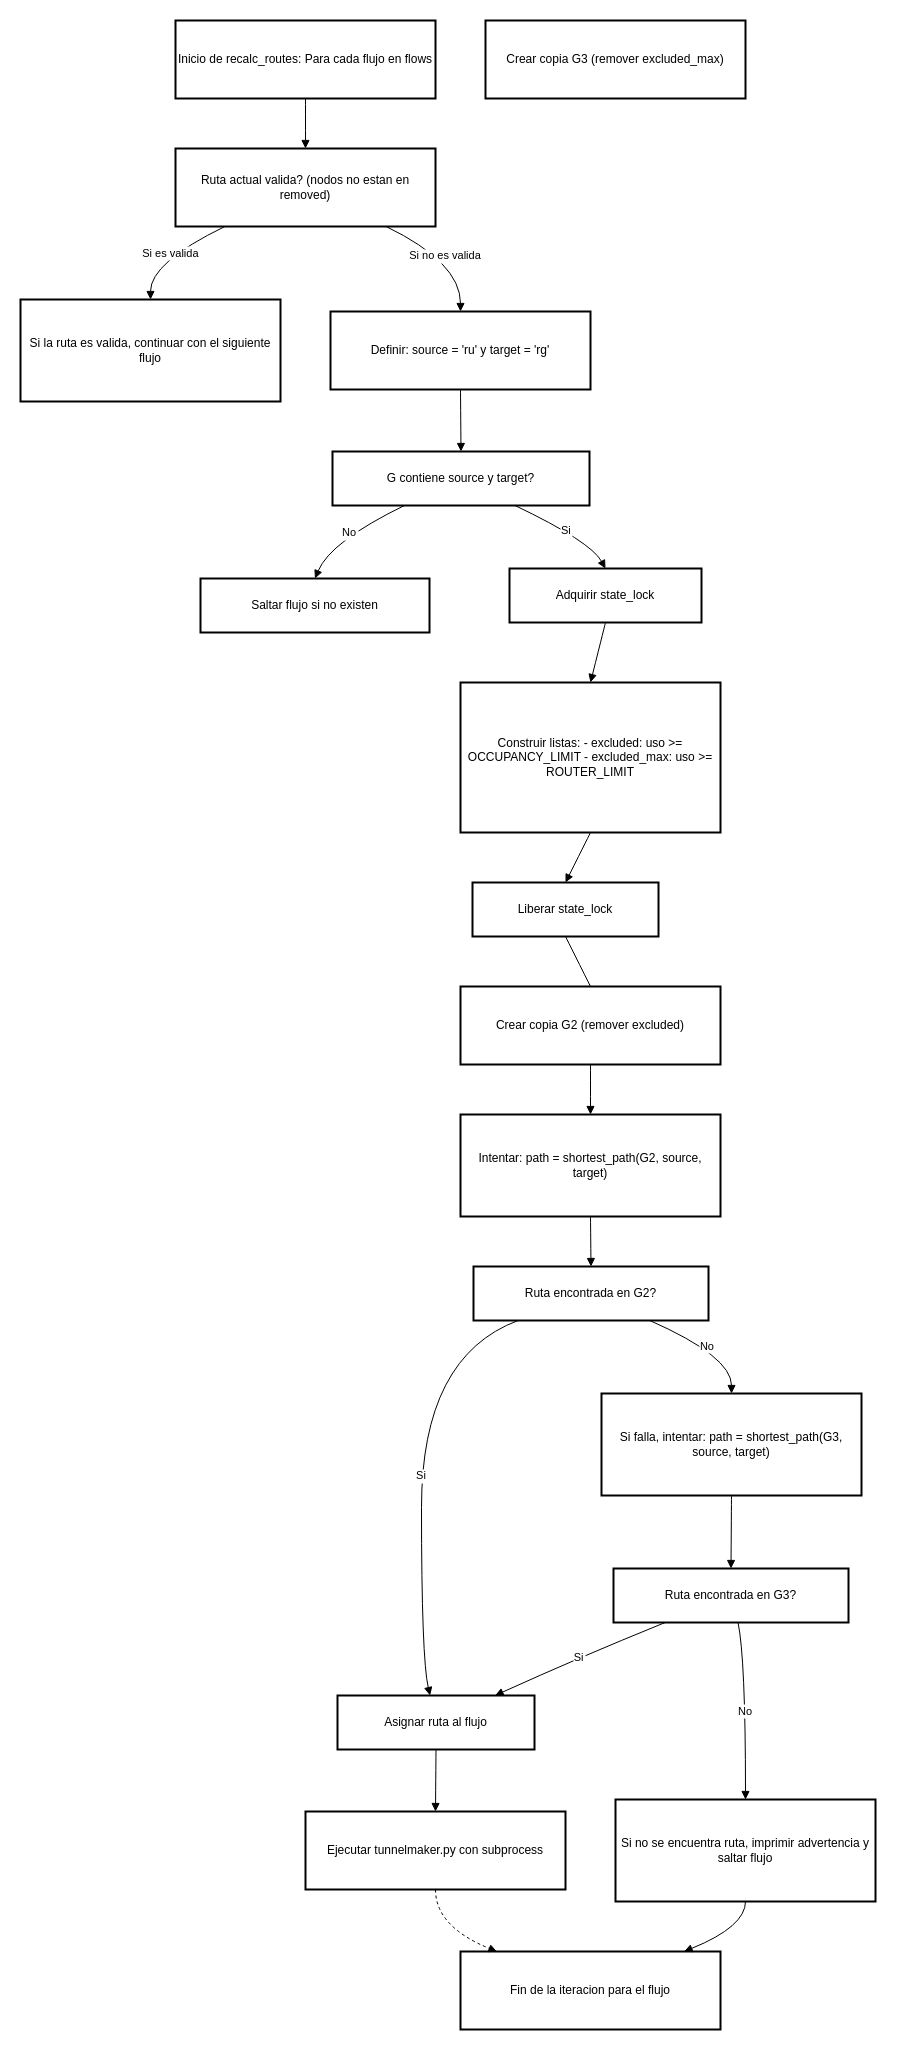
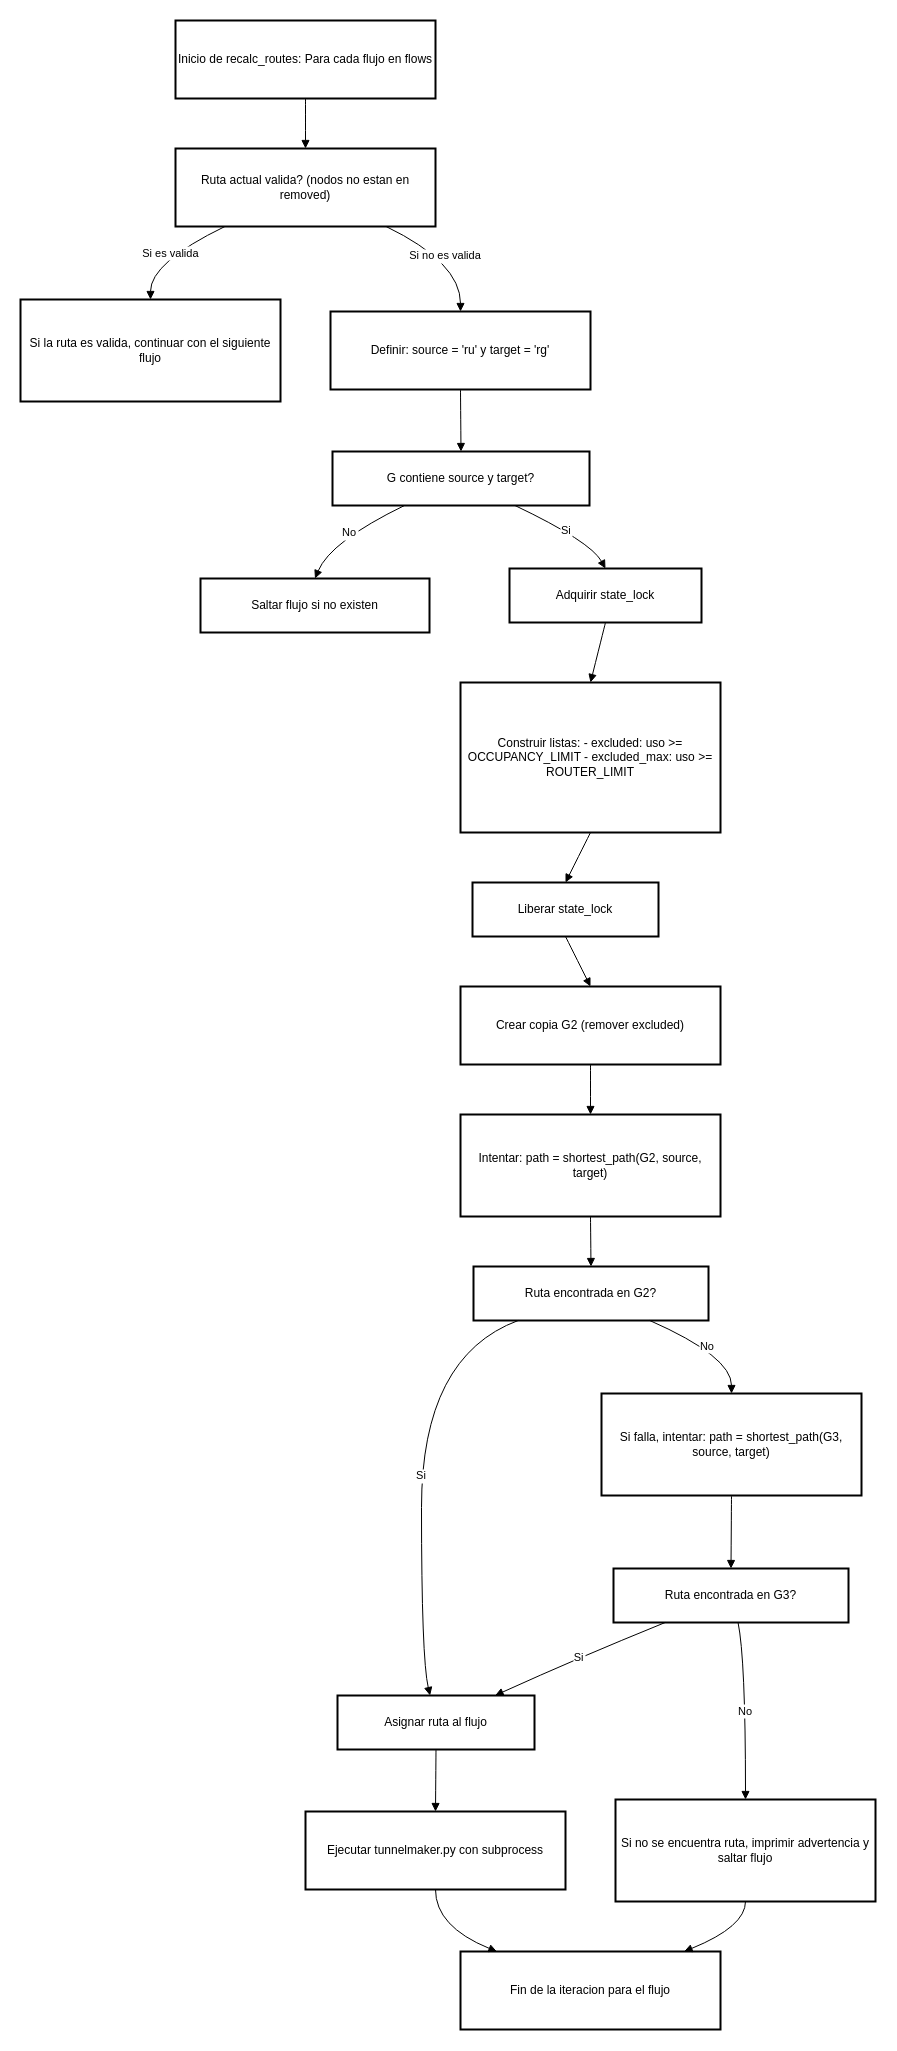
(616, 60) -> none
(588, 981) -> (586, 977)
(453, 1927) -> (453, 1927)
